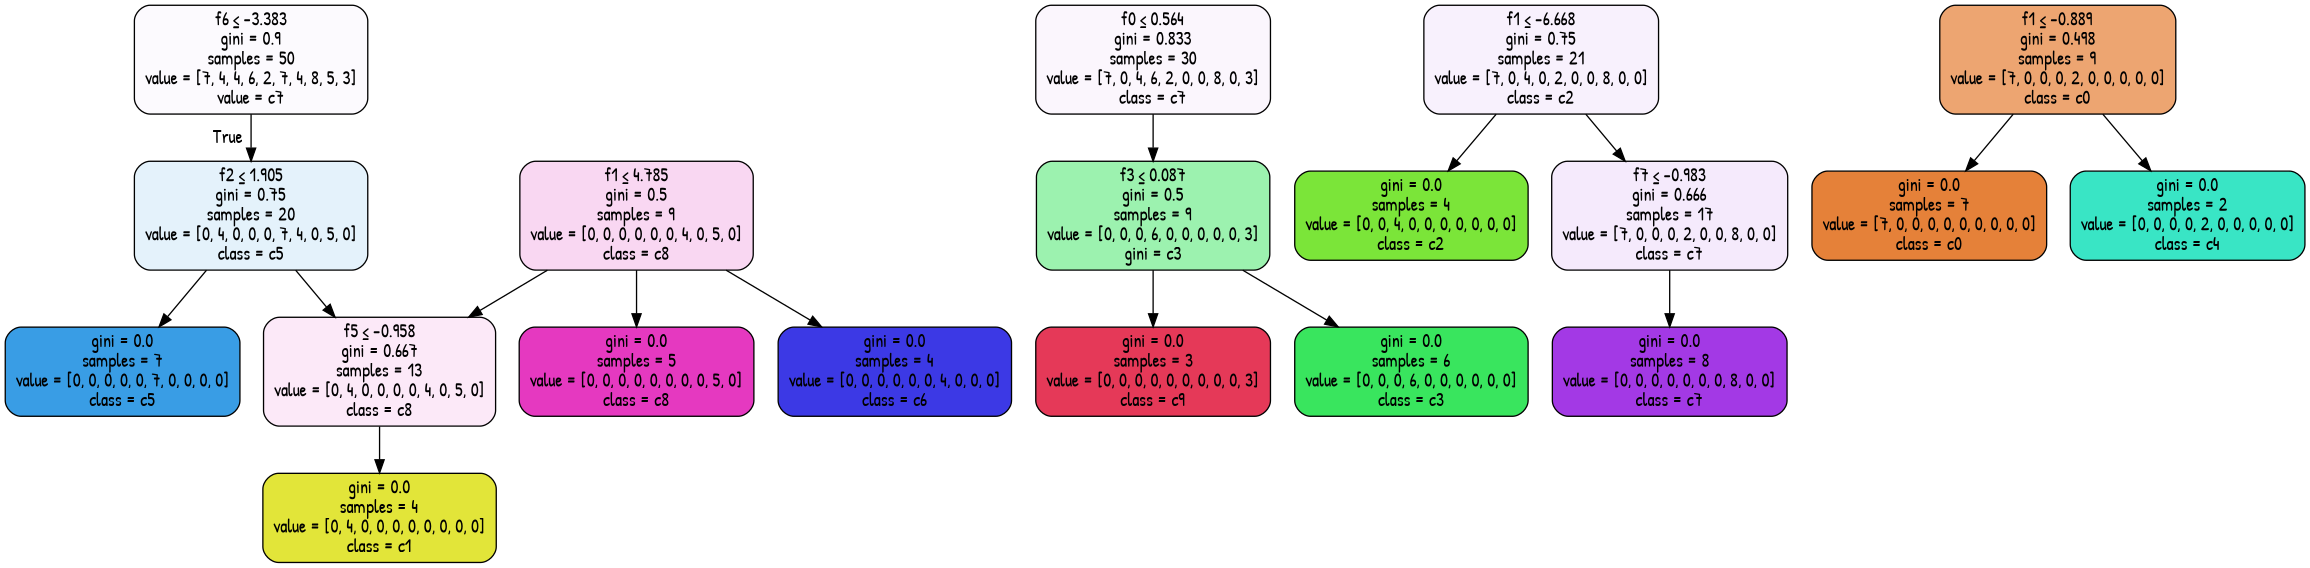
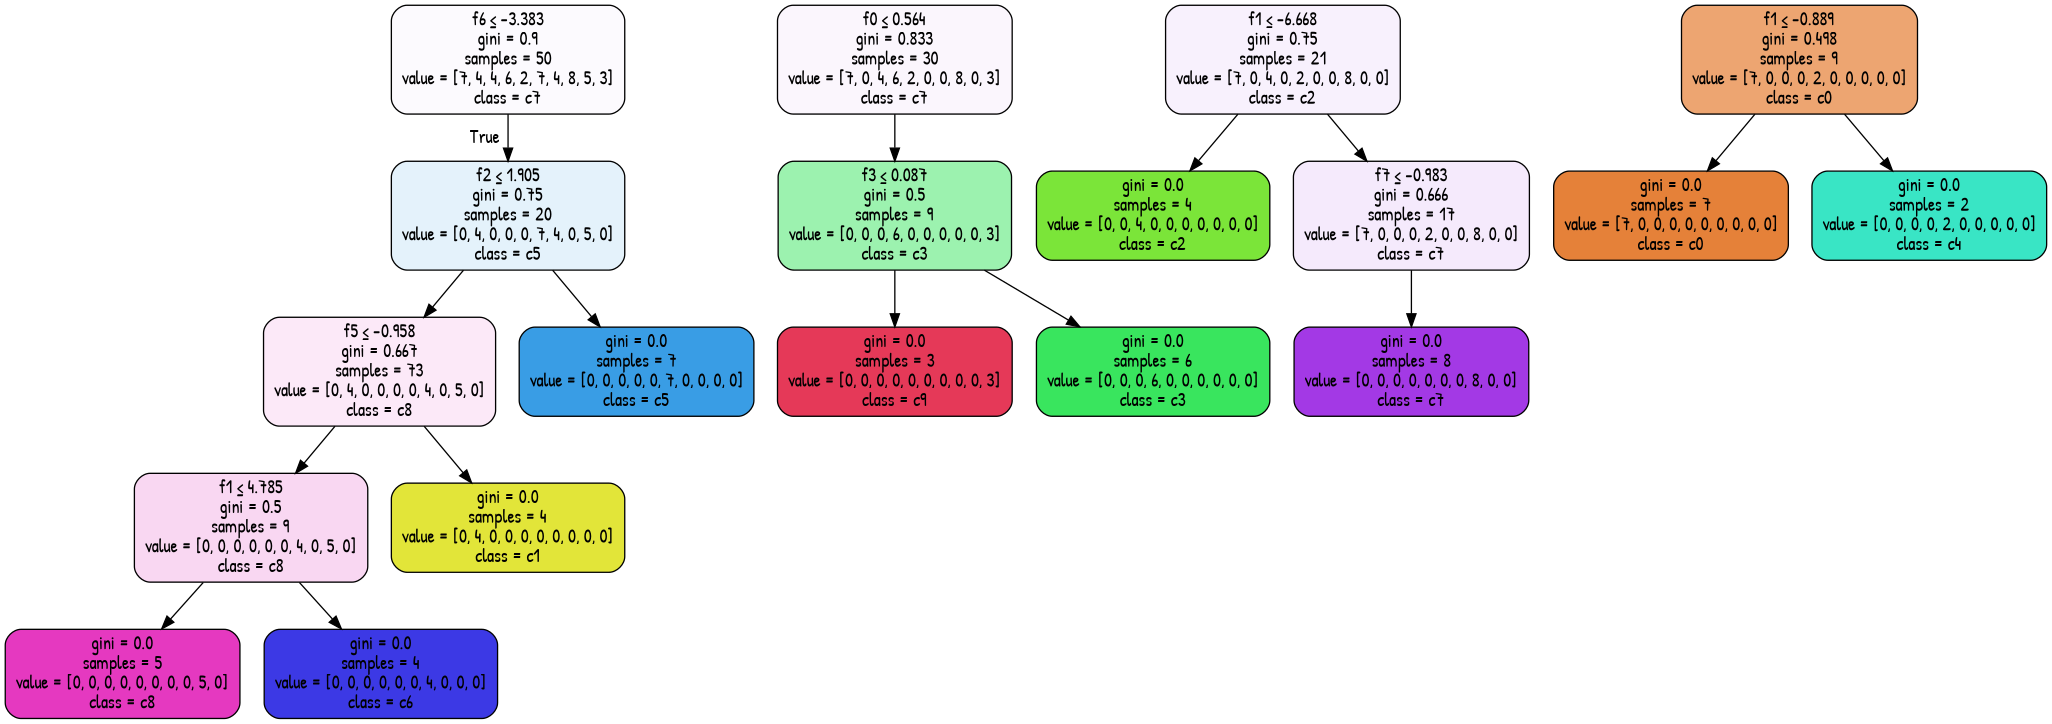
(251, 98) -> (508, 98)
(1153, 254) -> (895, 254)
(514, 290) -> (320, 445)
(380, 371) -> (380, 371)
